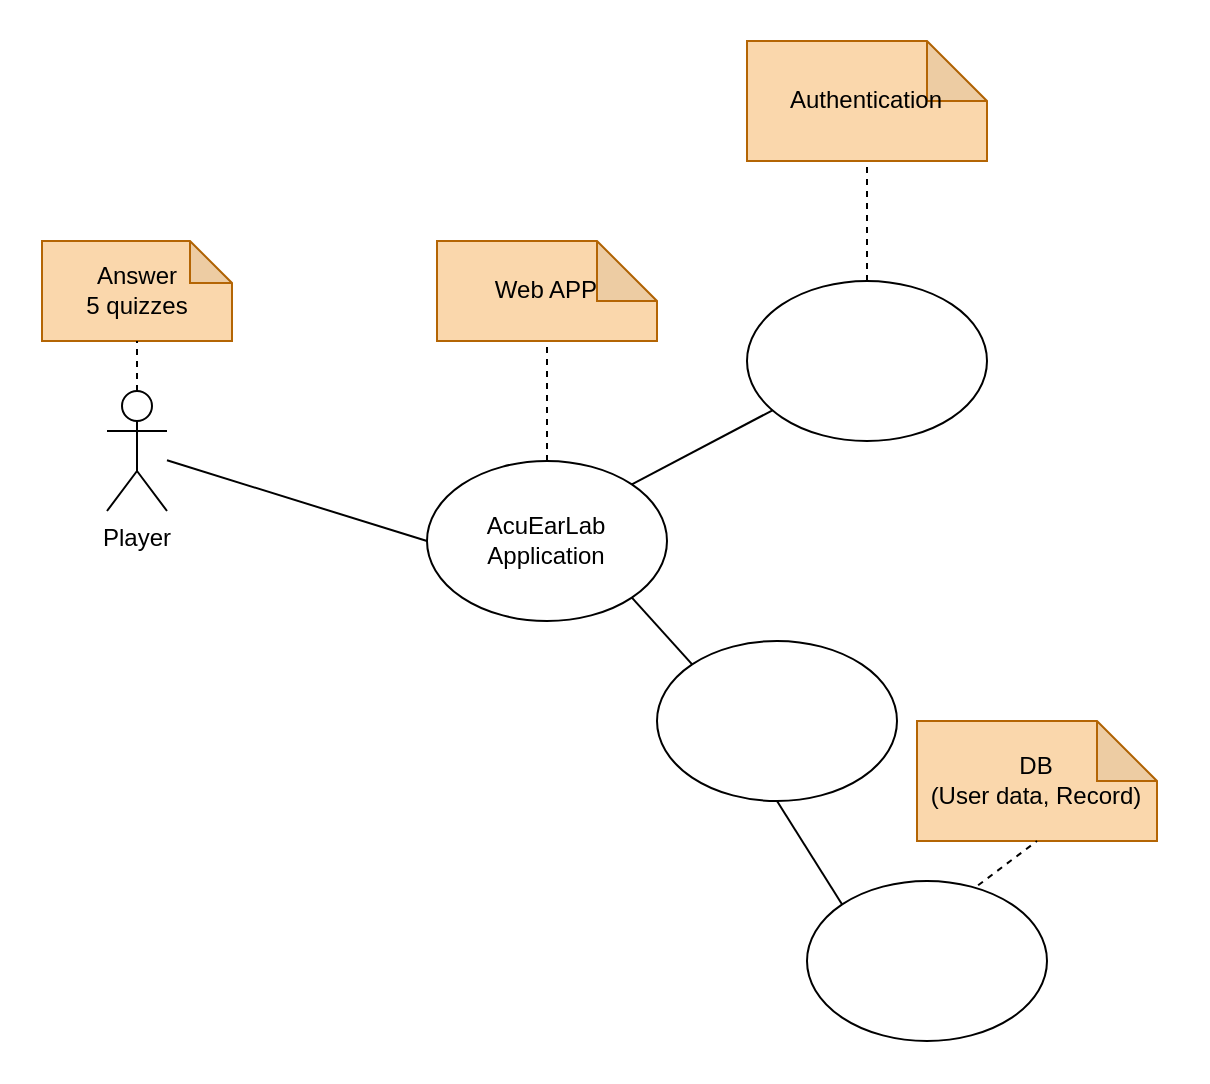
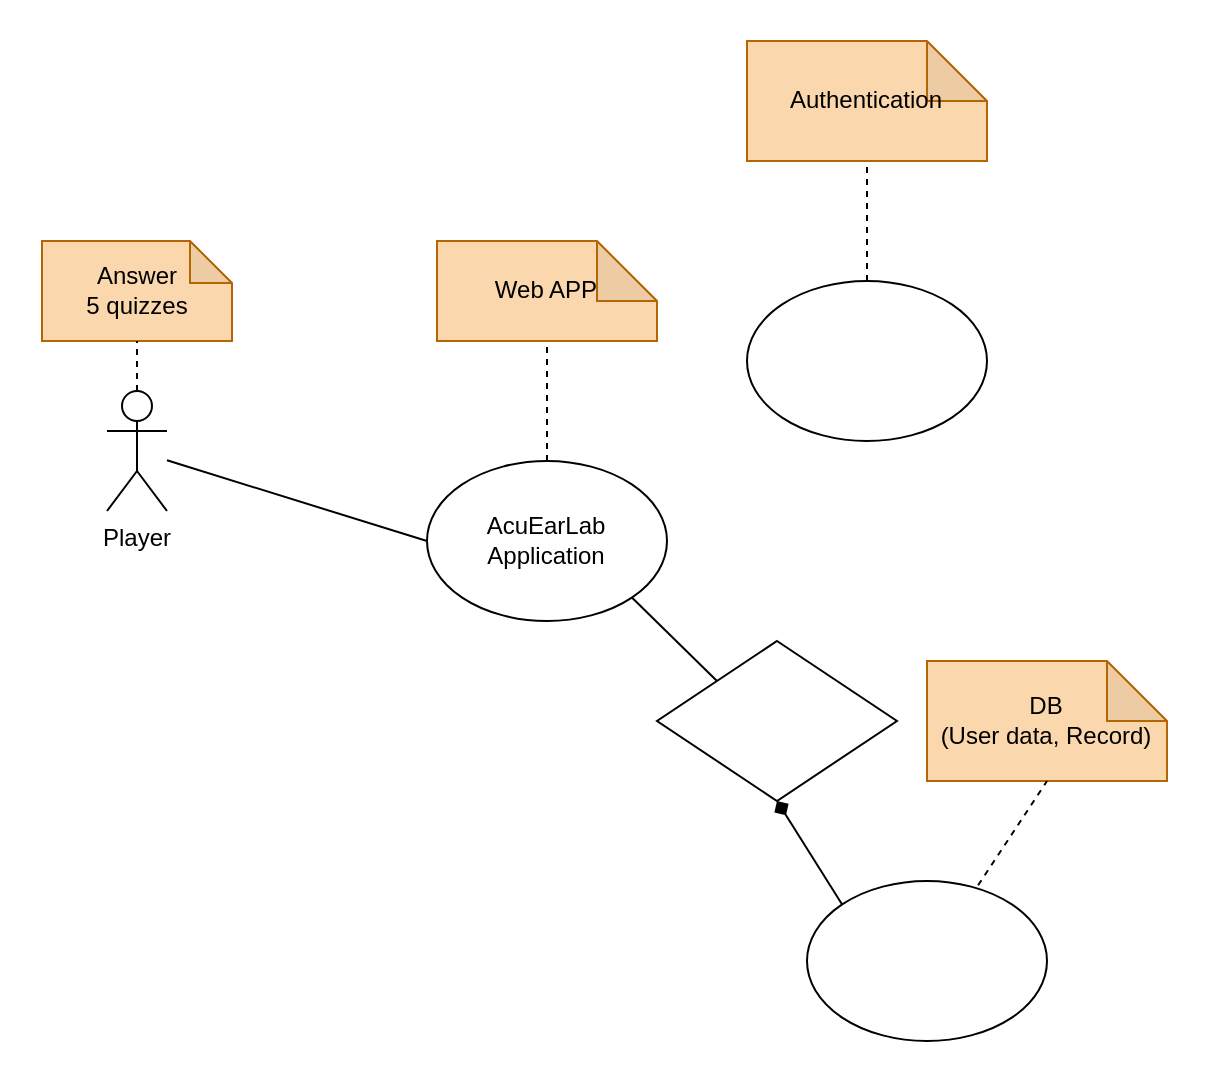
(702, 447) -> none
(777, 721) -> (777, 721)
(1037, 781) -> (1047, 721)
(781, 808) -> (786, 815)
